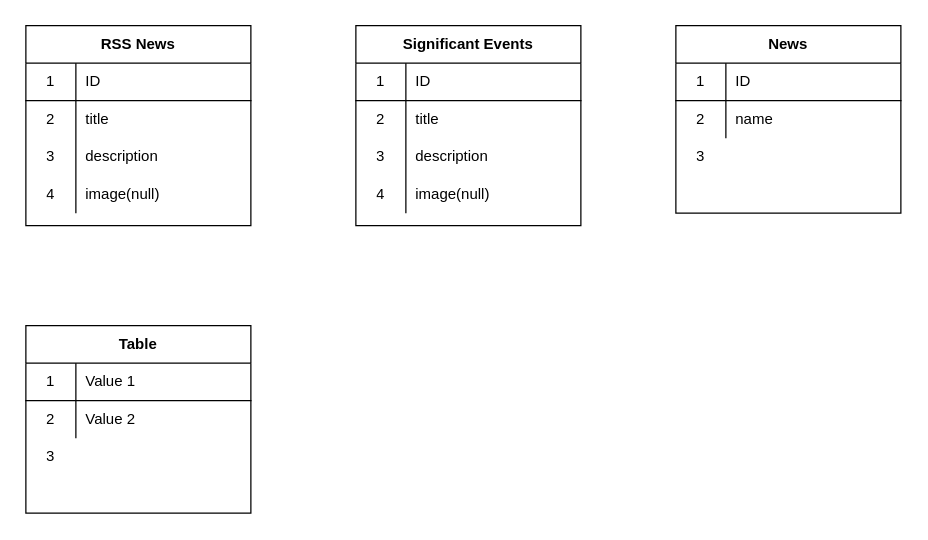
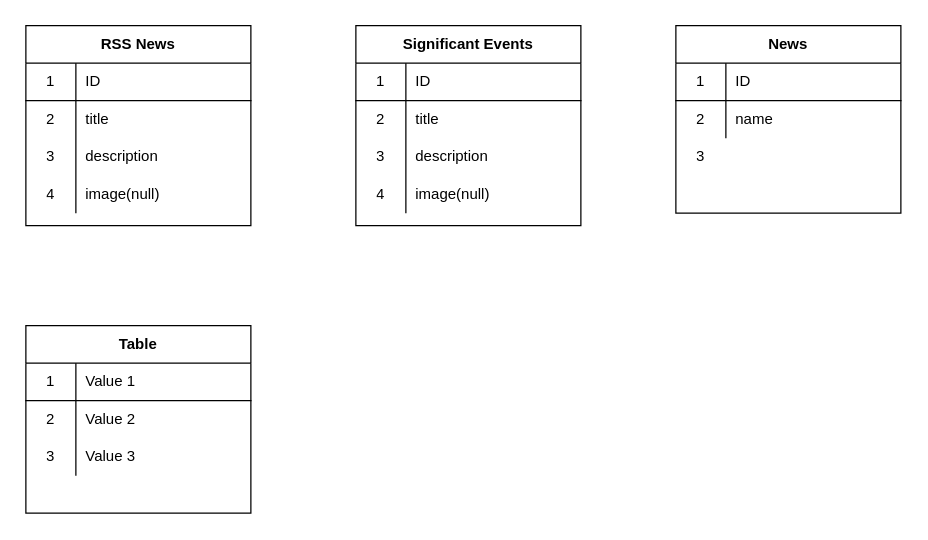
none -> (163, 457)
